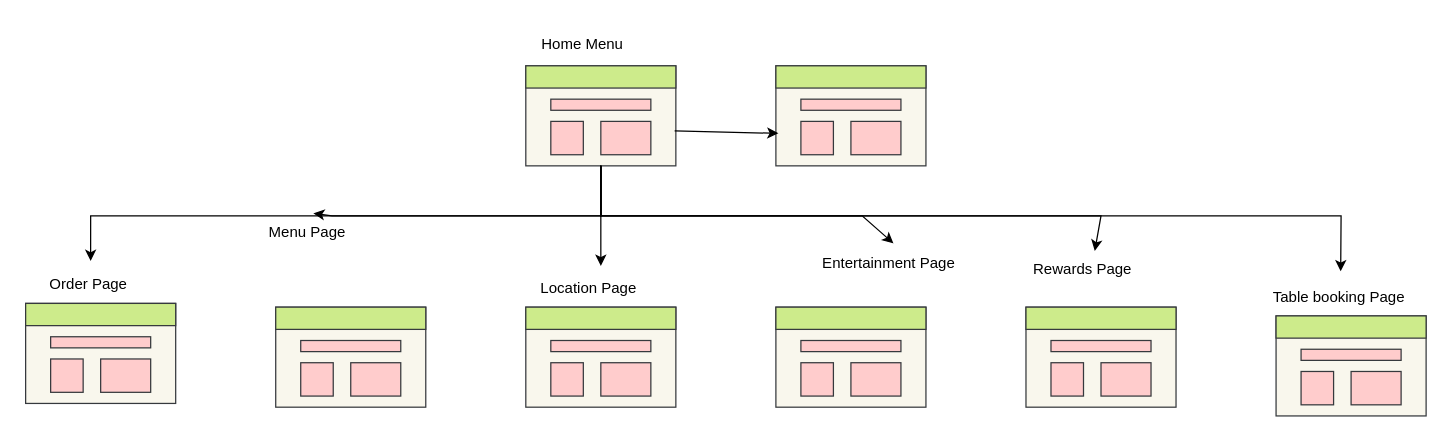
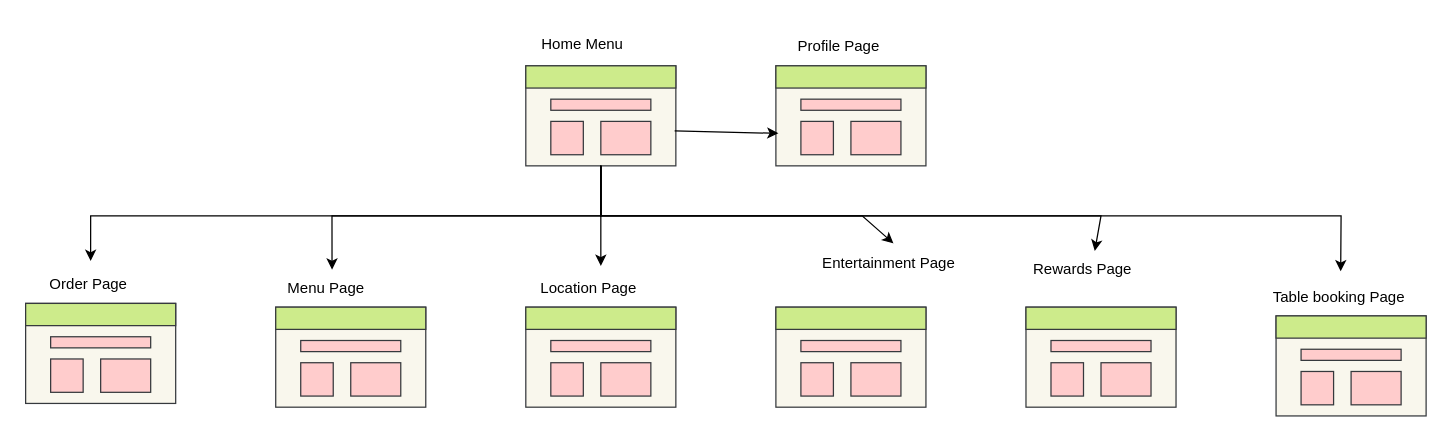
none -> (838, 47)
(307, 232) -> (326, 288)
